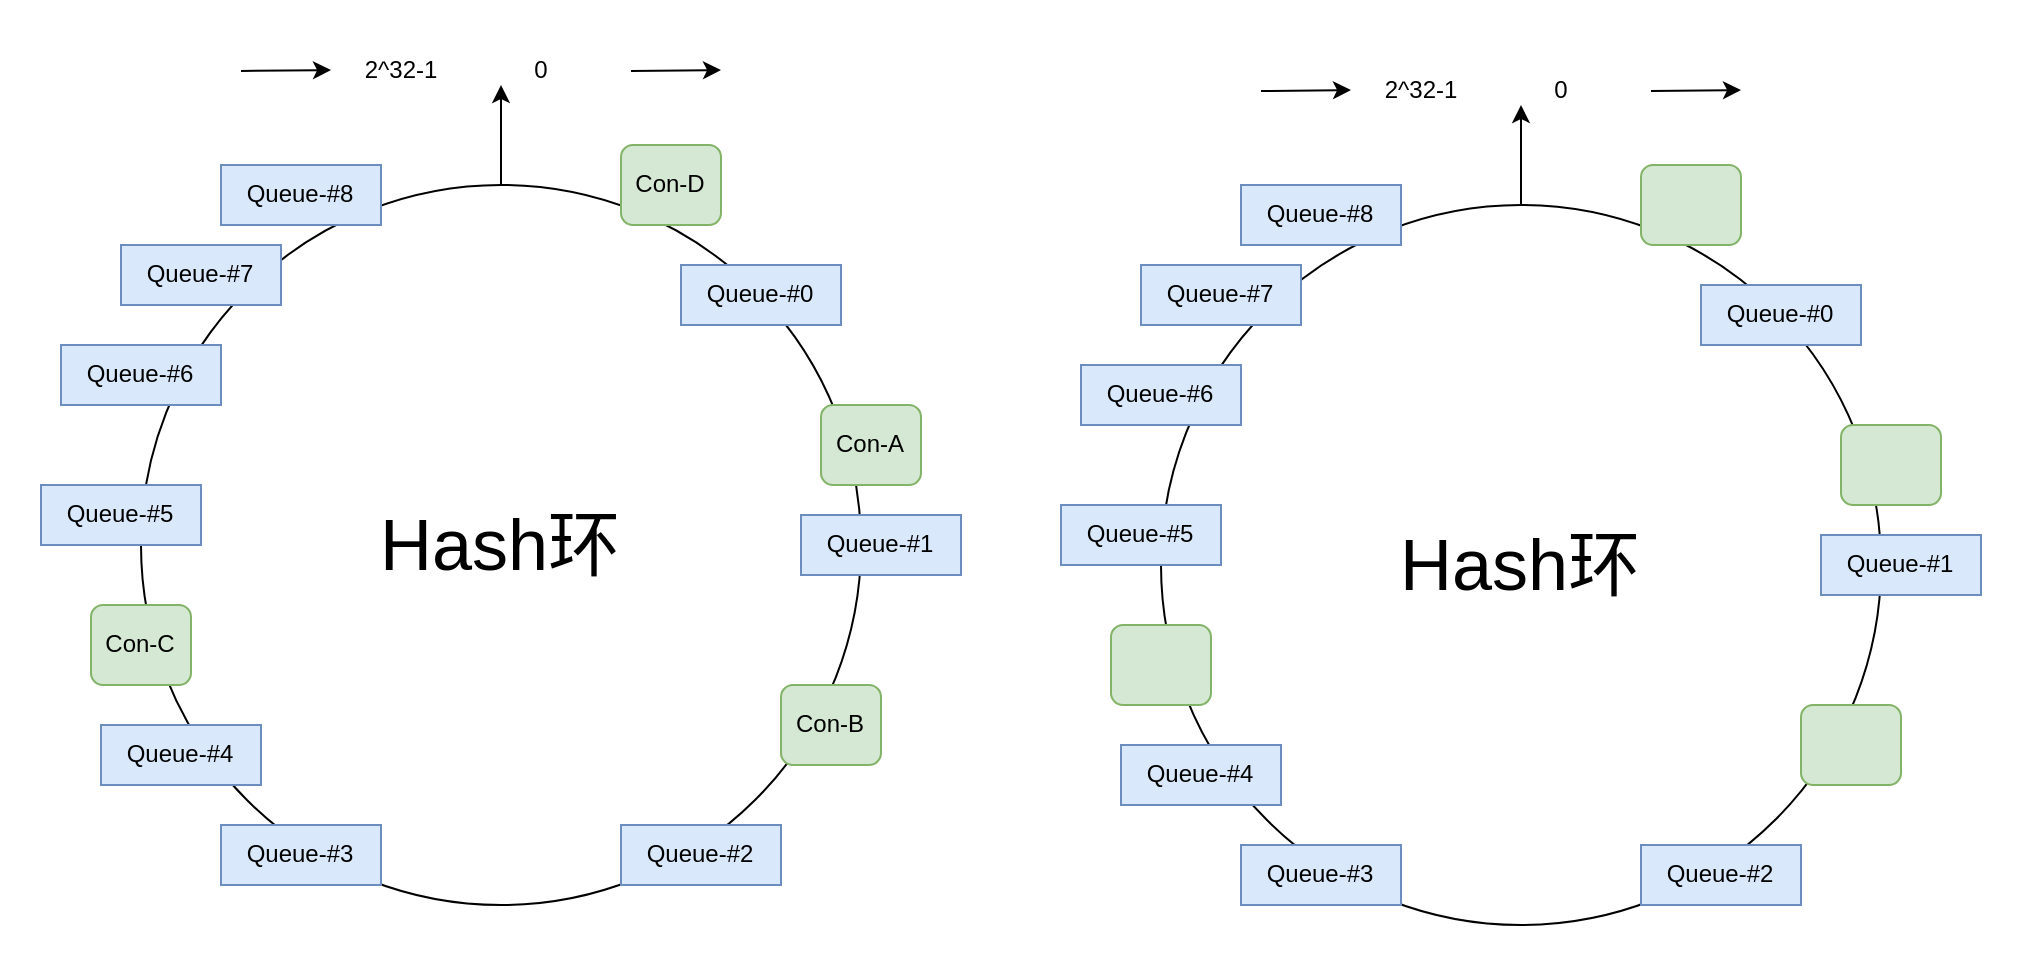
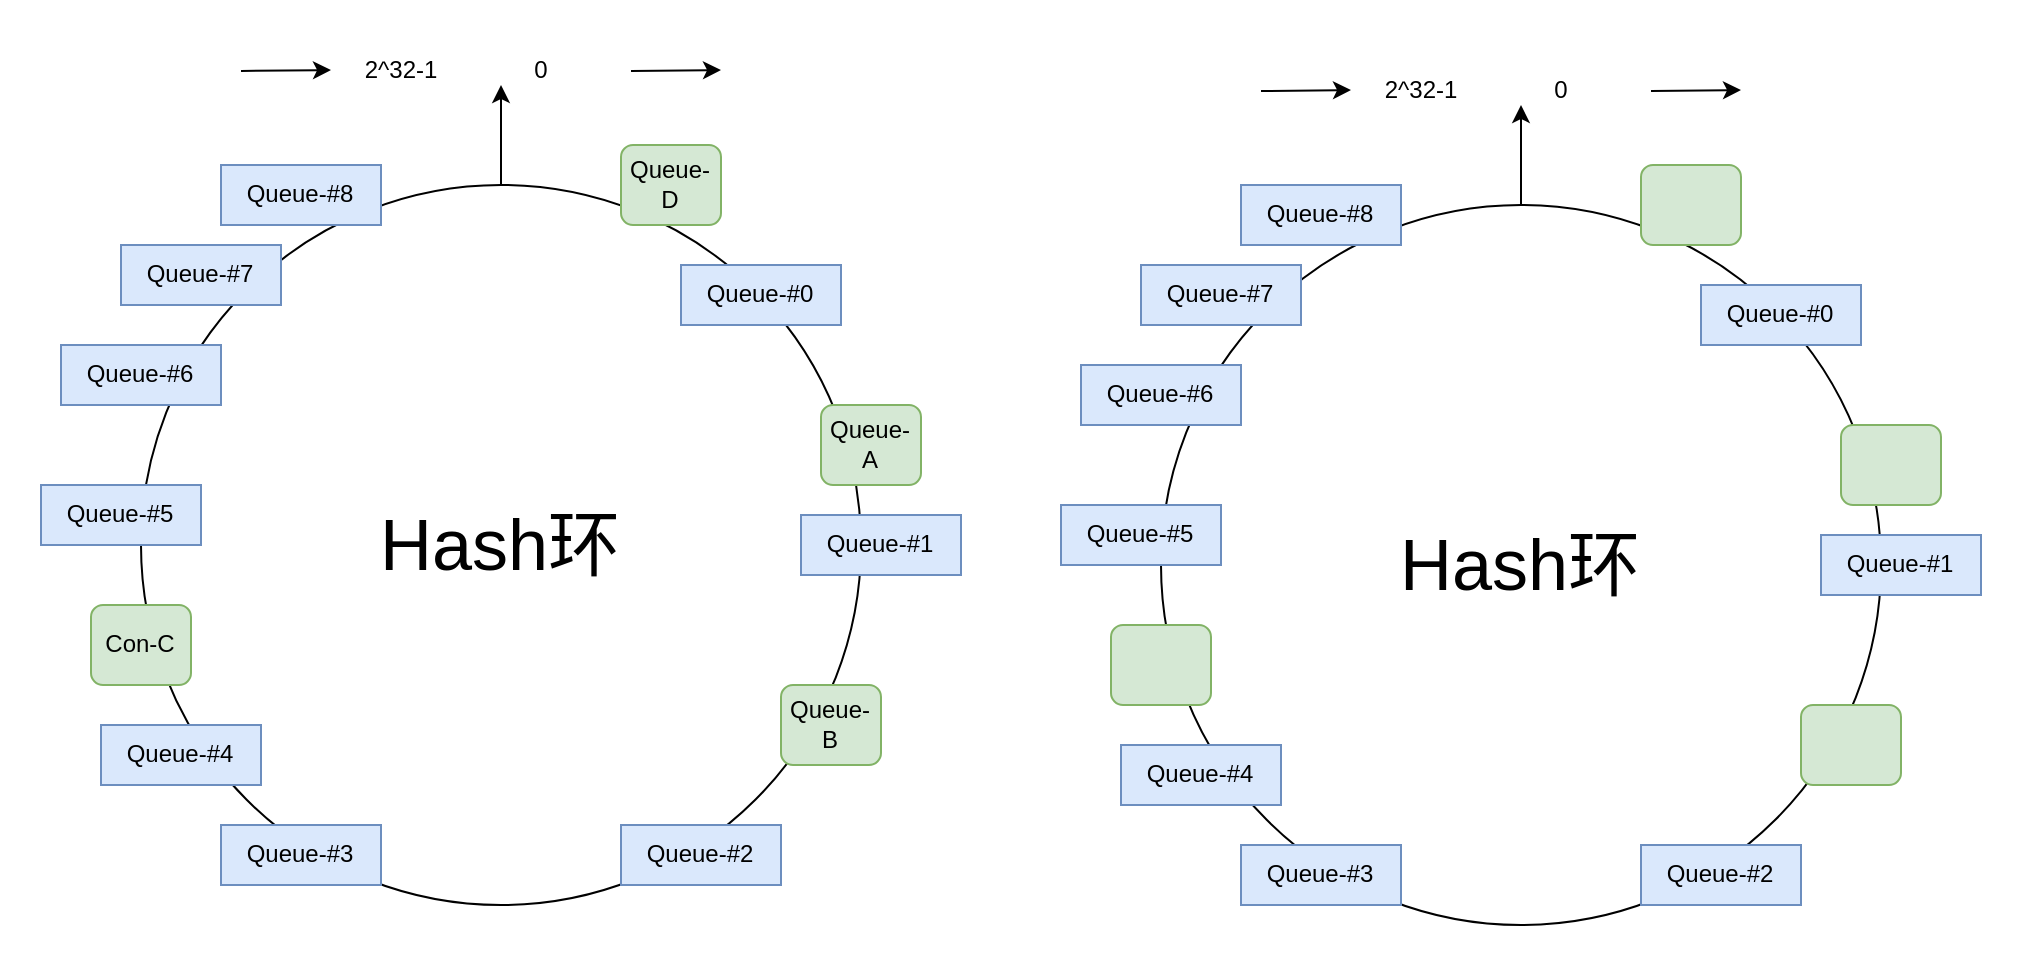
(671, 185) -> (671, 185)
(871, 445) -> (871, 445)
(831, 725) -> (831, 725)
